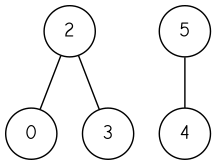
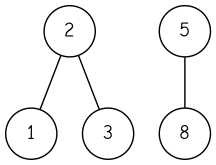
(31, 134) -> (31, 134)
(185, 134) -> (185, 134)
